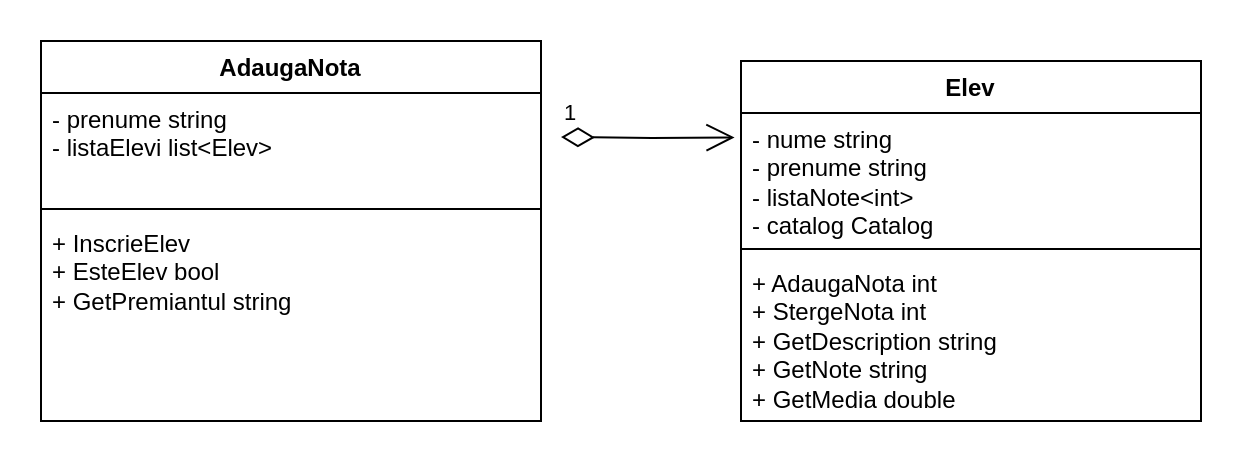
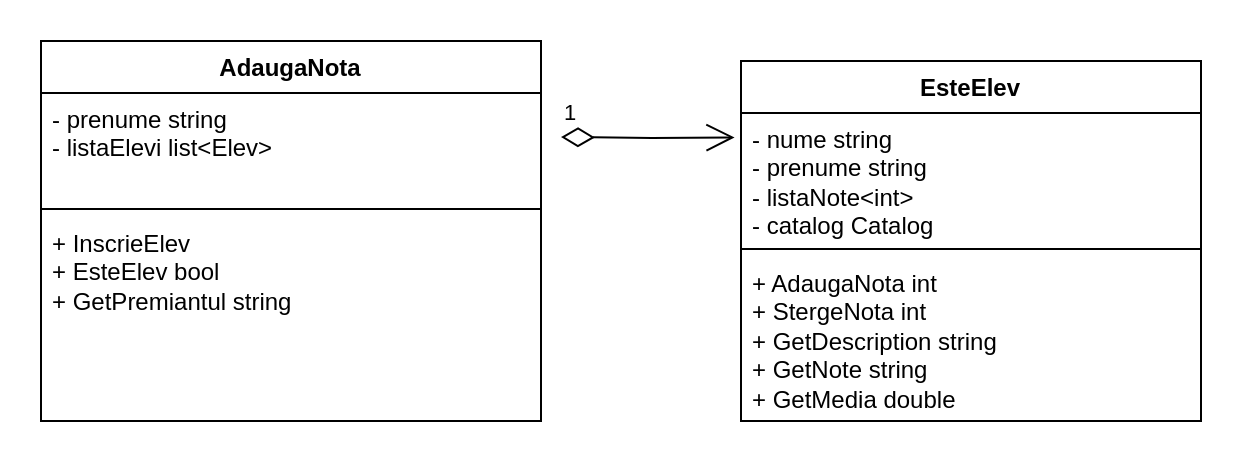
(971, 89) -> (971, 89)
